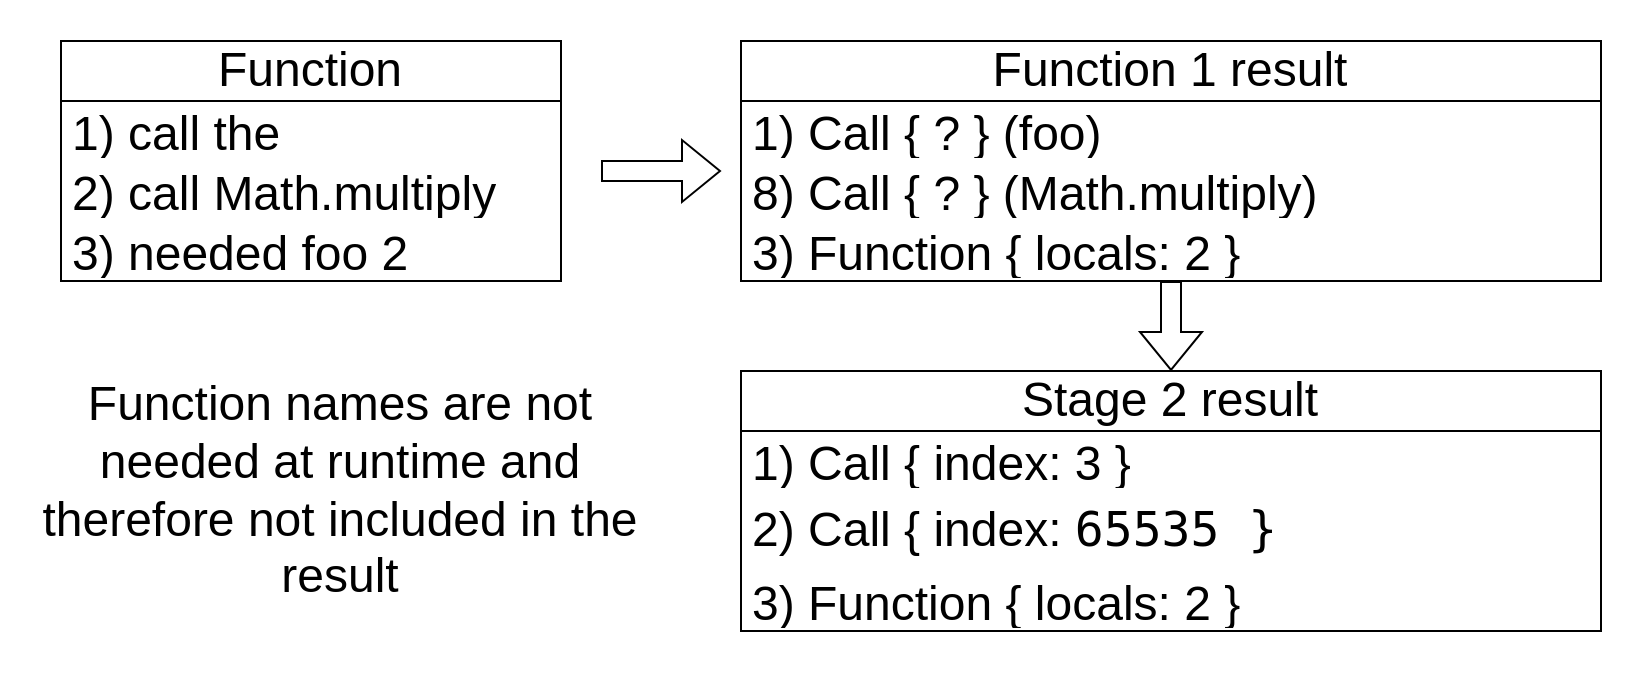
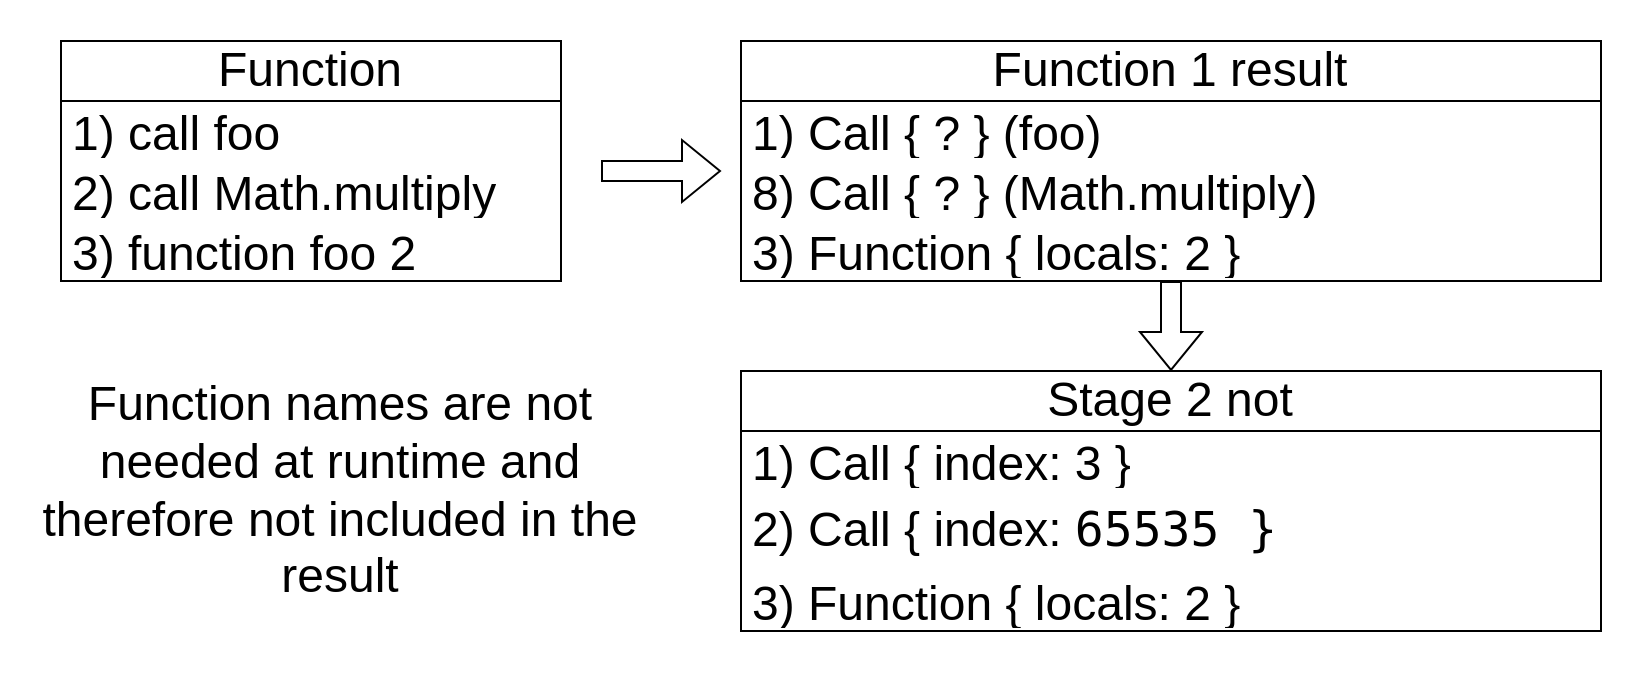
(196, 131) -> (196, 131)
(256, 251) -> (277, 251)
(1171, 401) -> (1171, 401)
